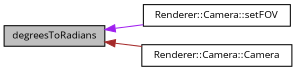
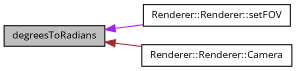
(217, 15) -> (217, 15)
(217, 55) -> (217, 55)
